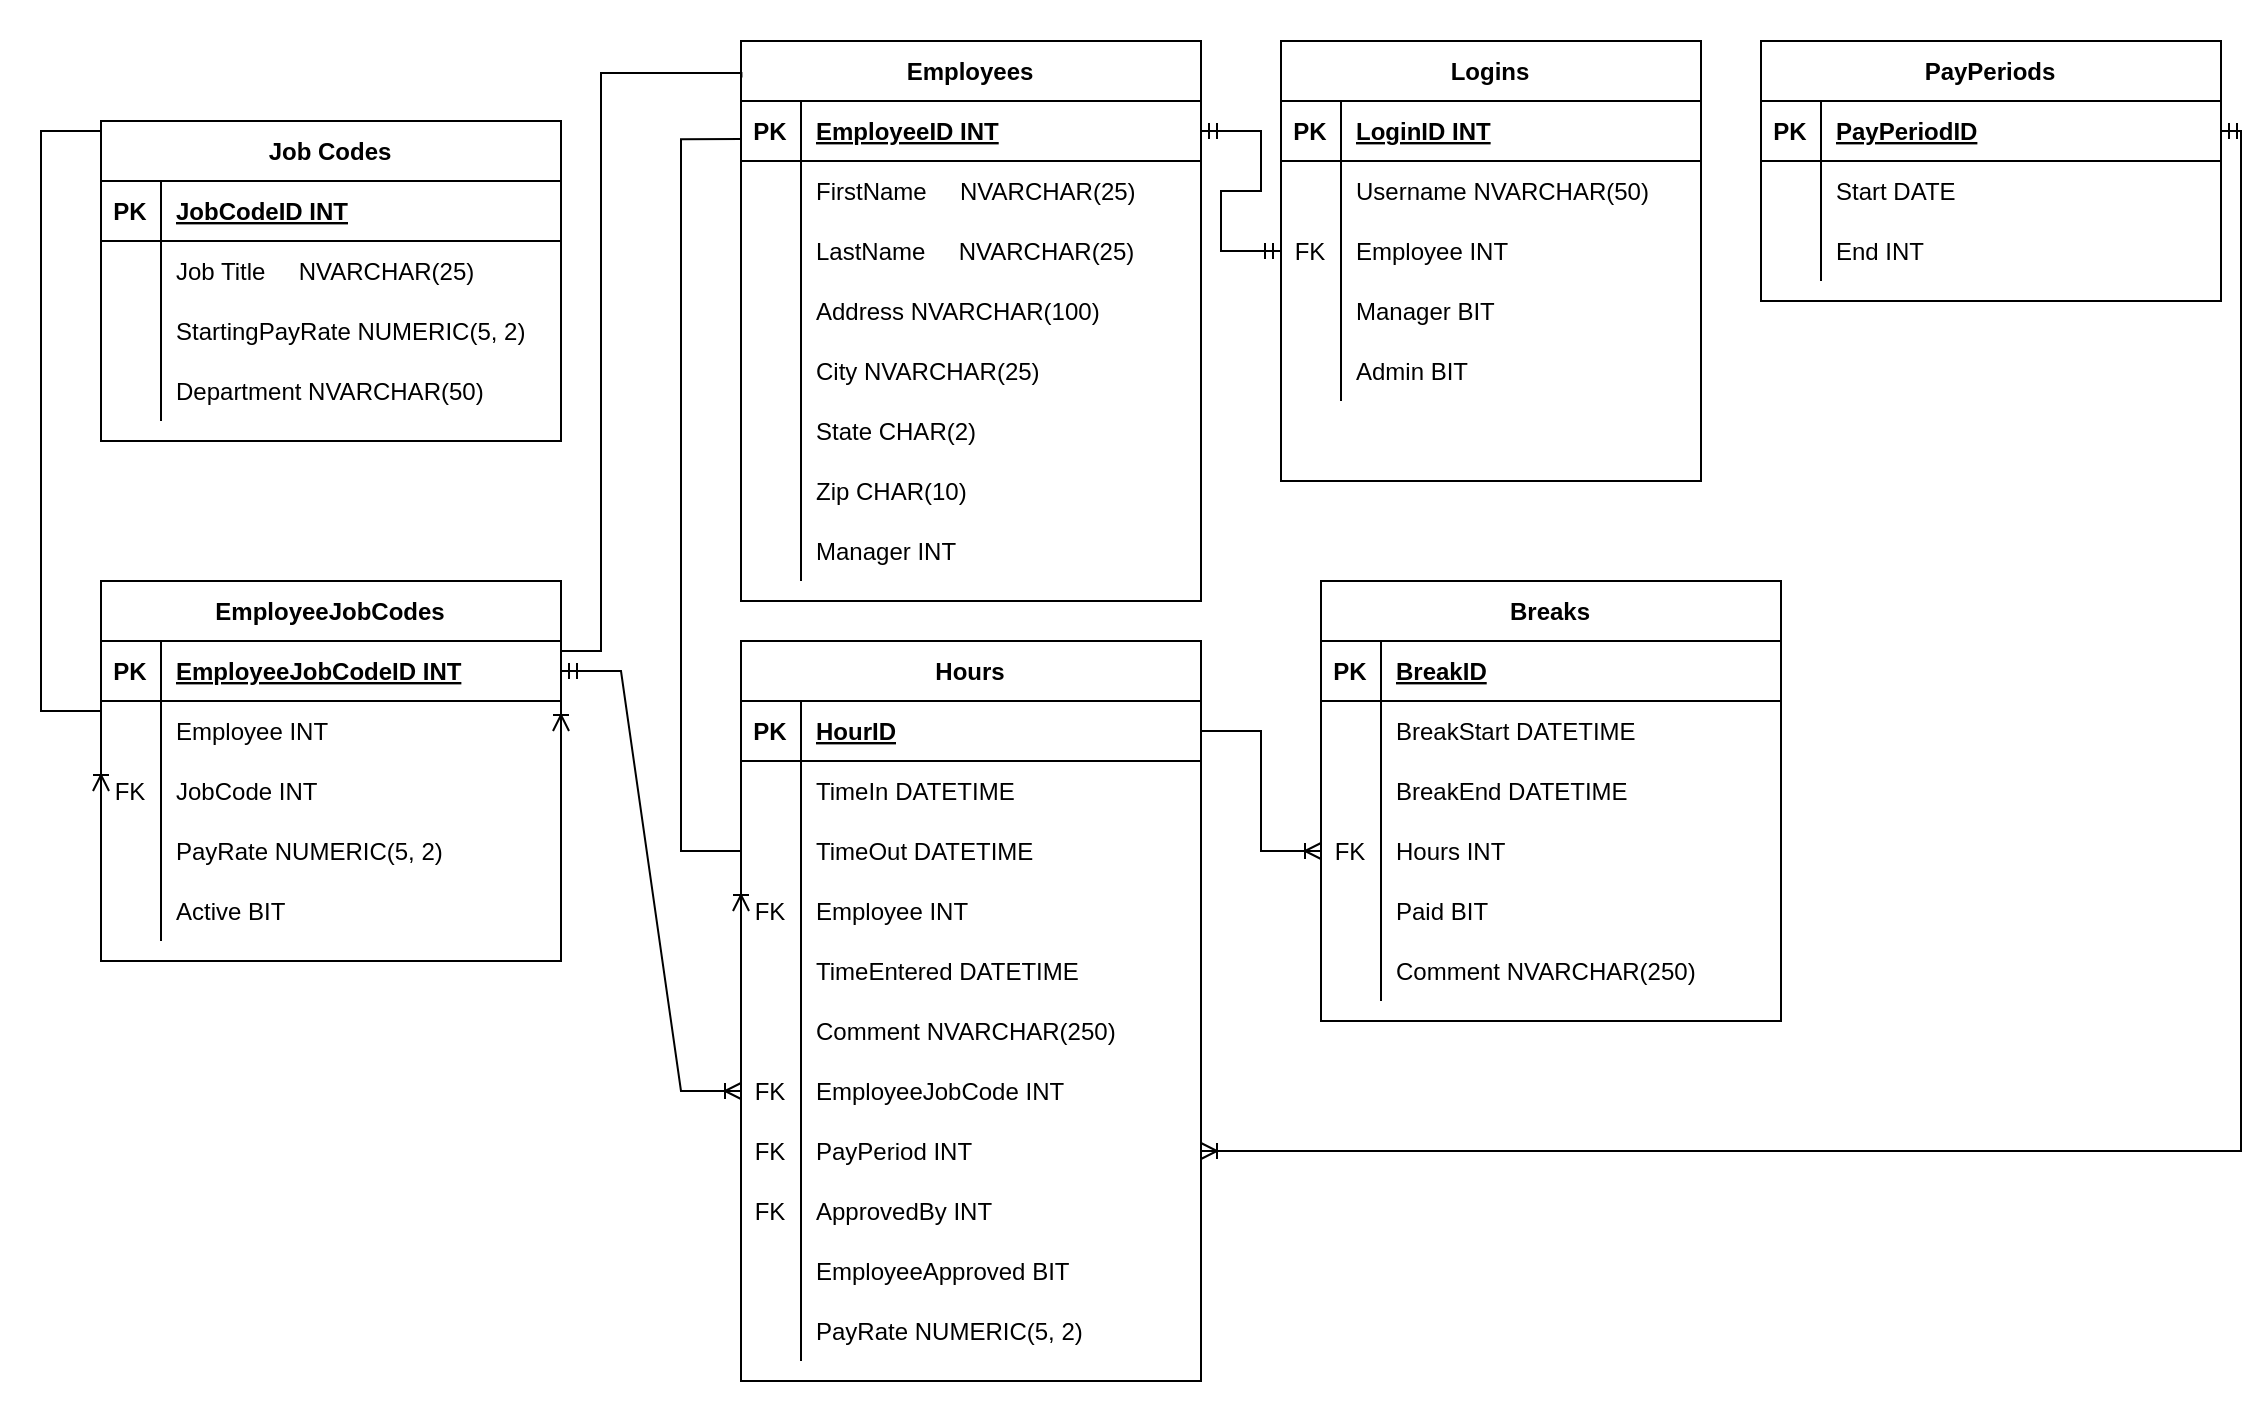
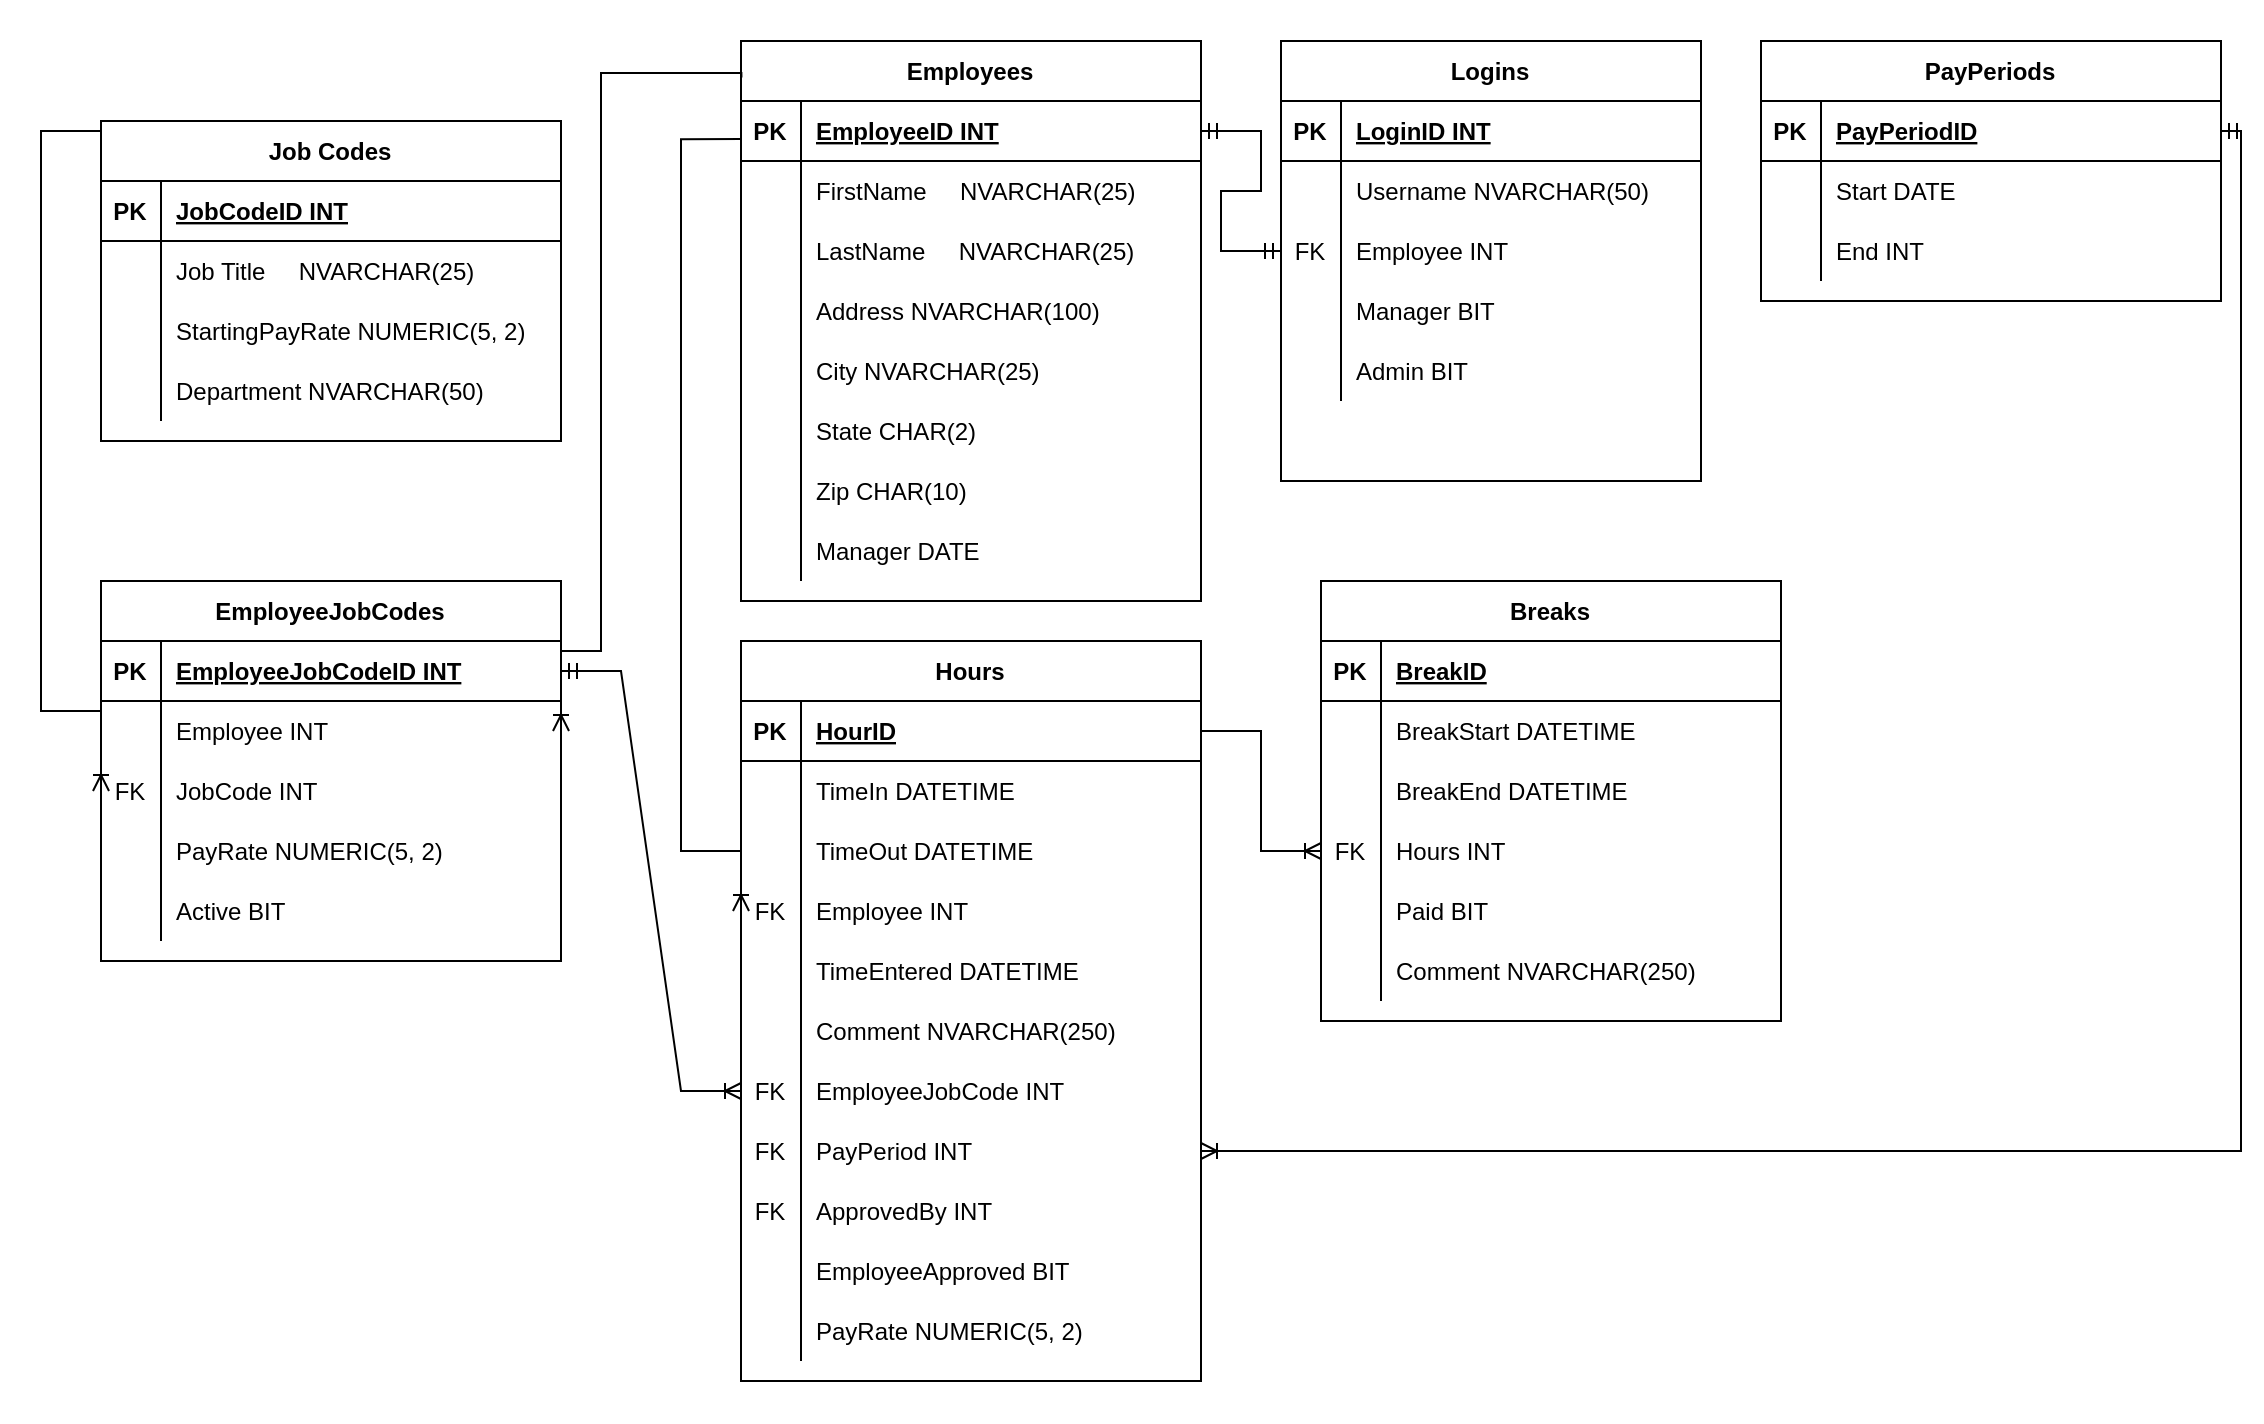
(887, 552) -> (894, 552)
